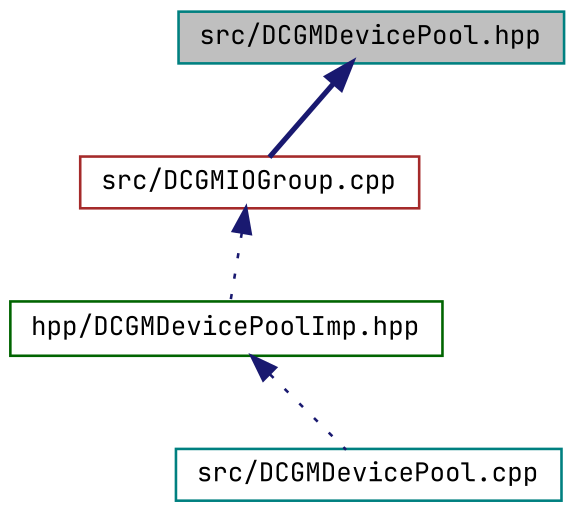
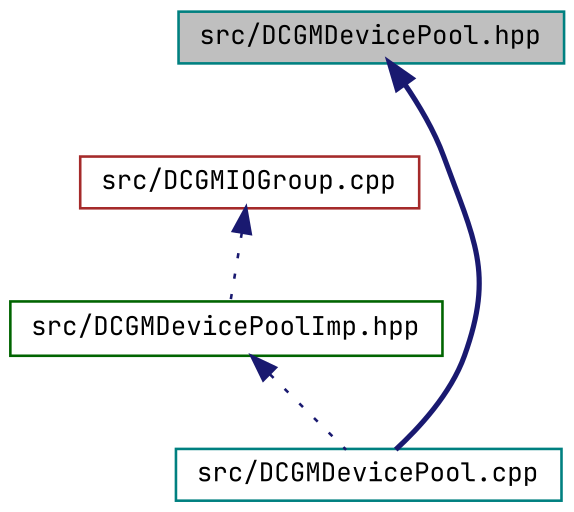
(302, 120) -> (478, 272)
(226, 329) -> (226, 329)
